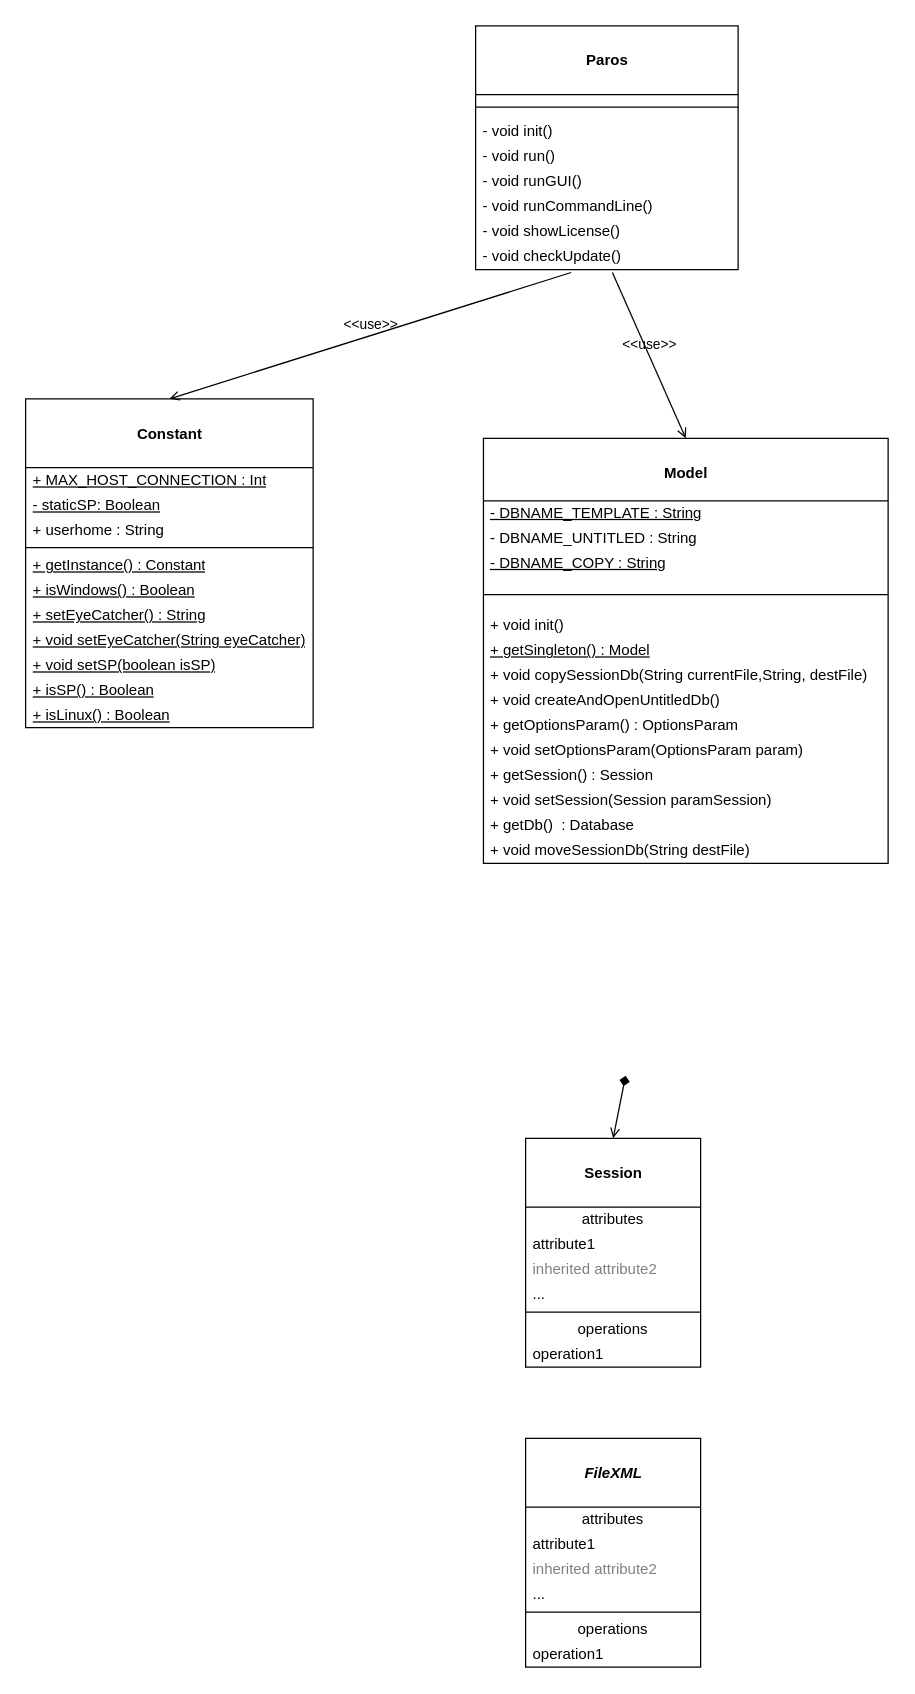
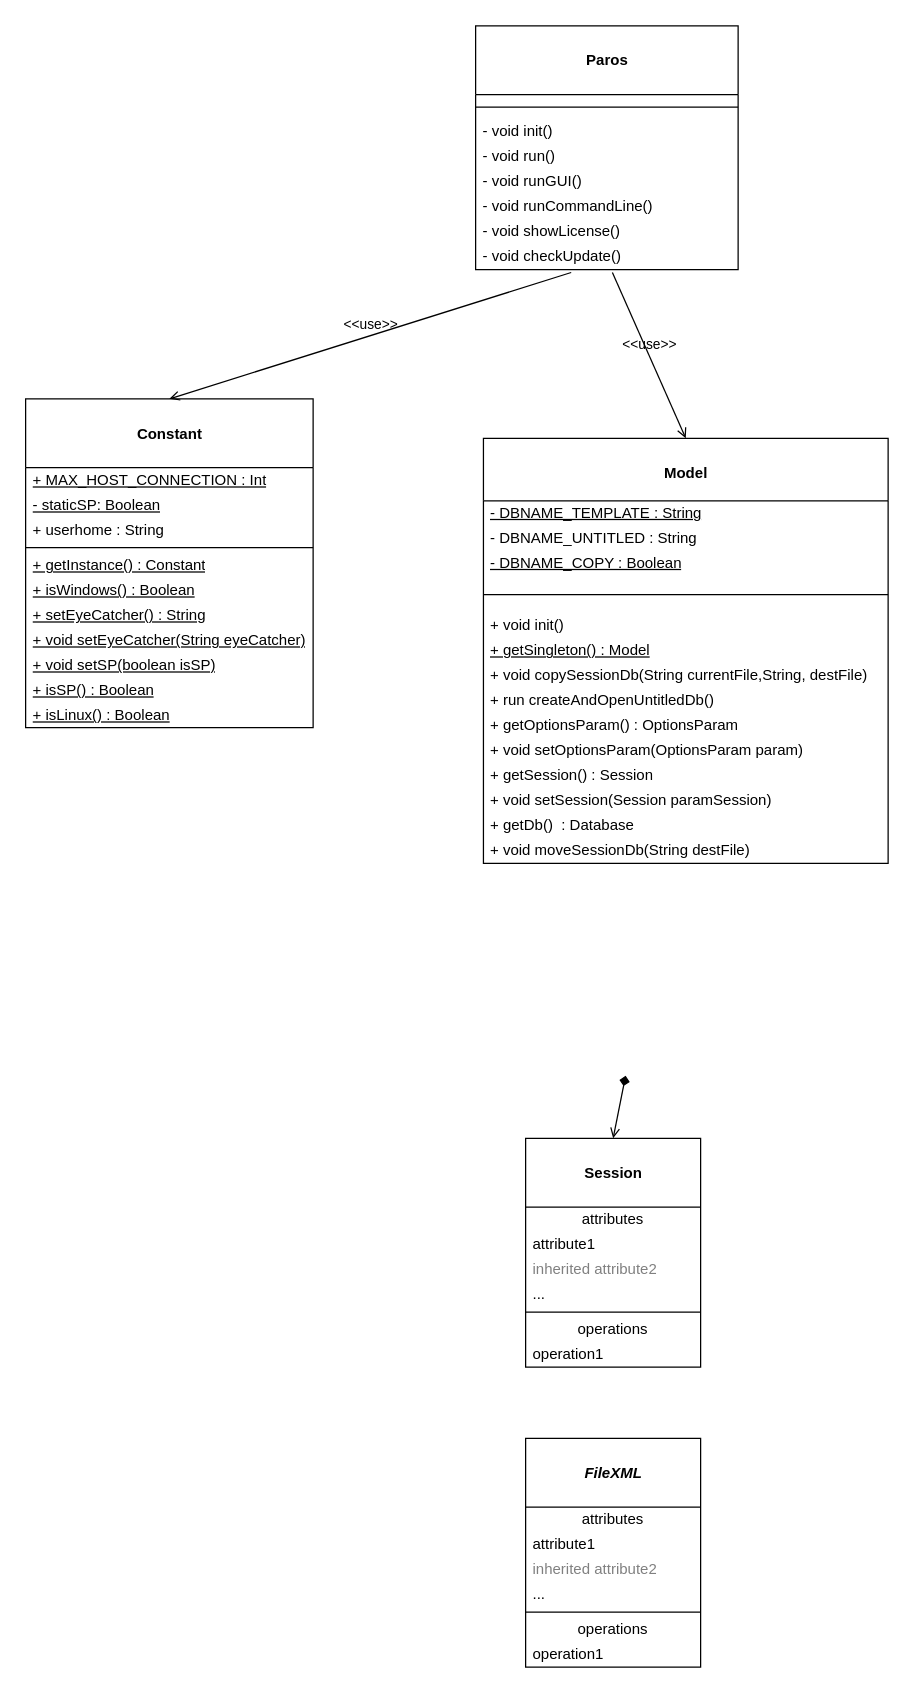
(573, 563) -> (577, 563)
(615, 701) -> (613, 701)
